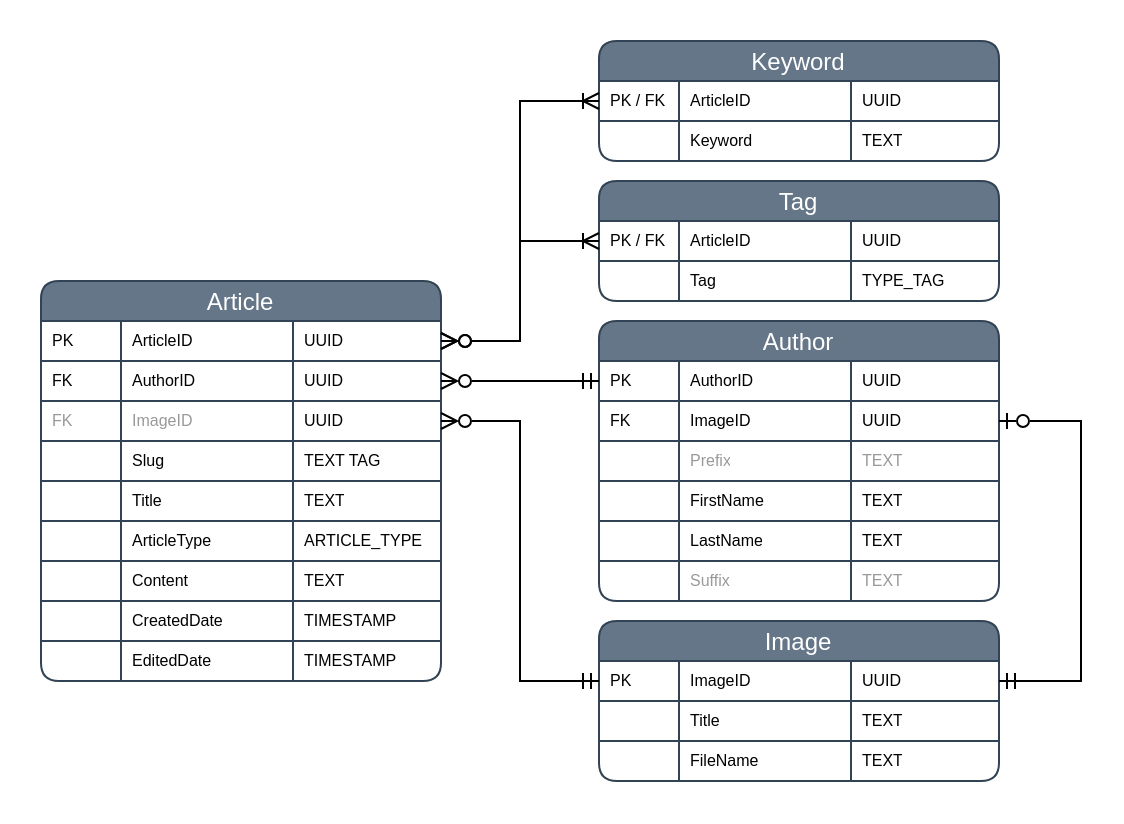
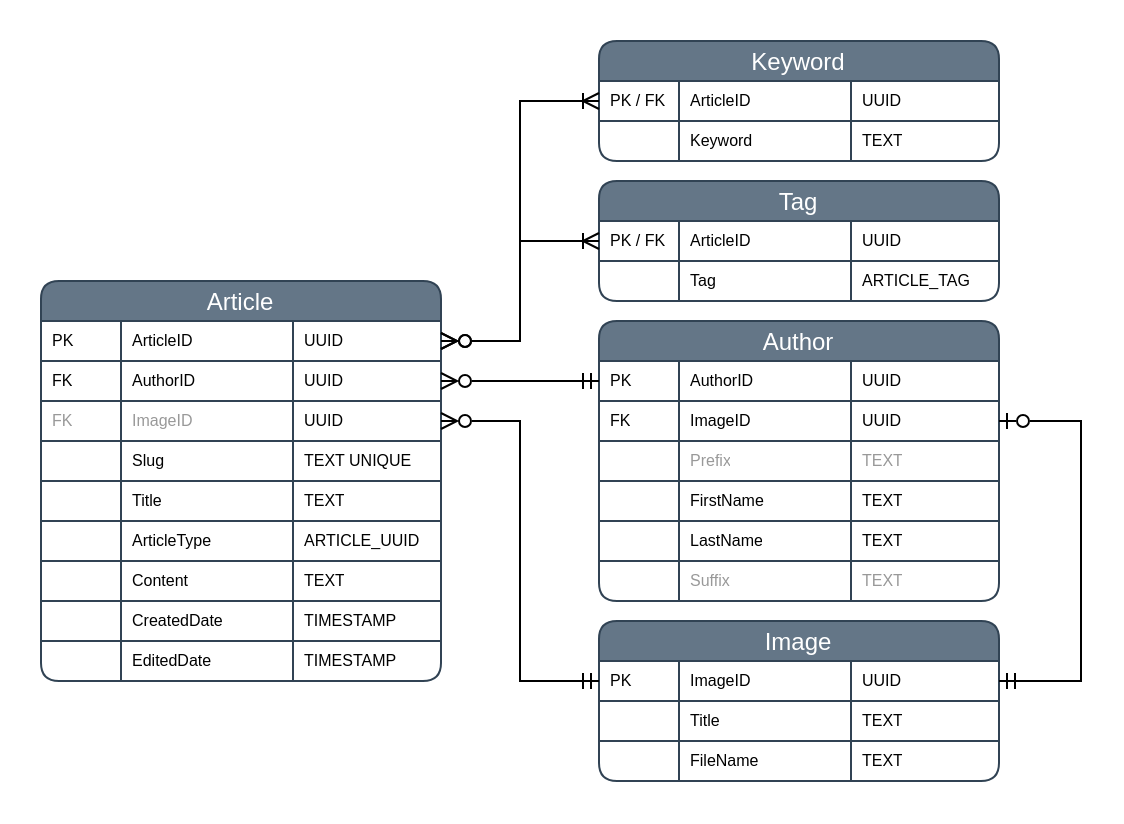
(899, 281) -> (912, 281)
(339, 461) -> (352, 461)
(359, 541) -> (359, 541)
